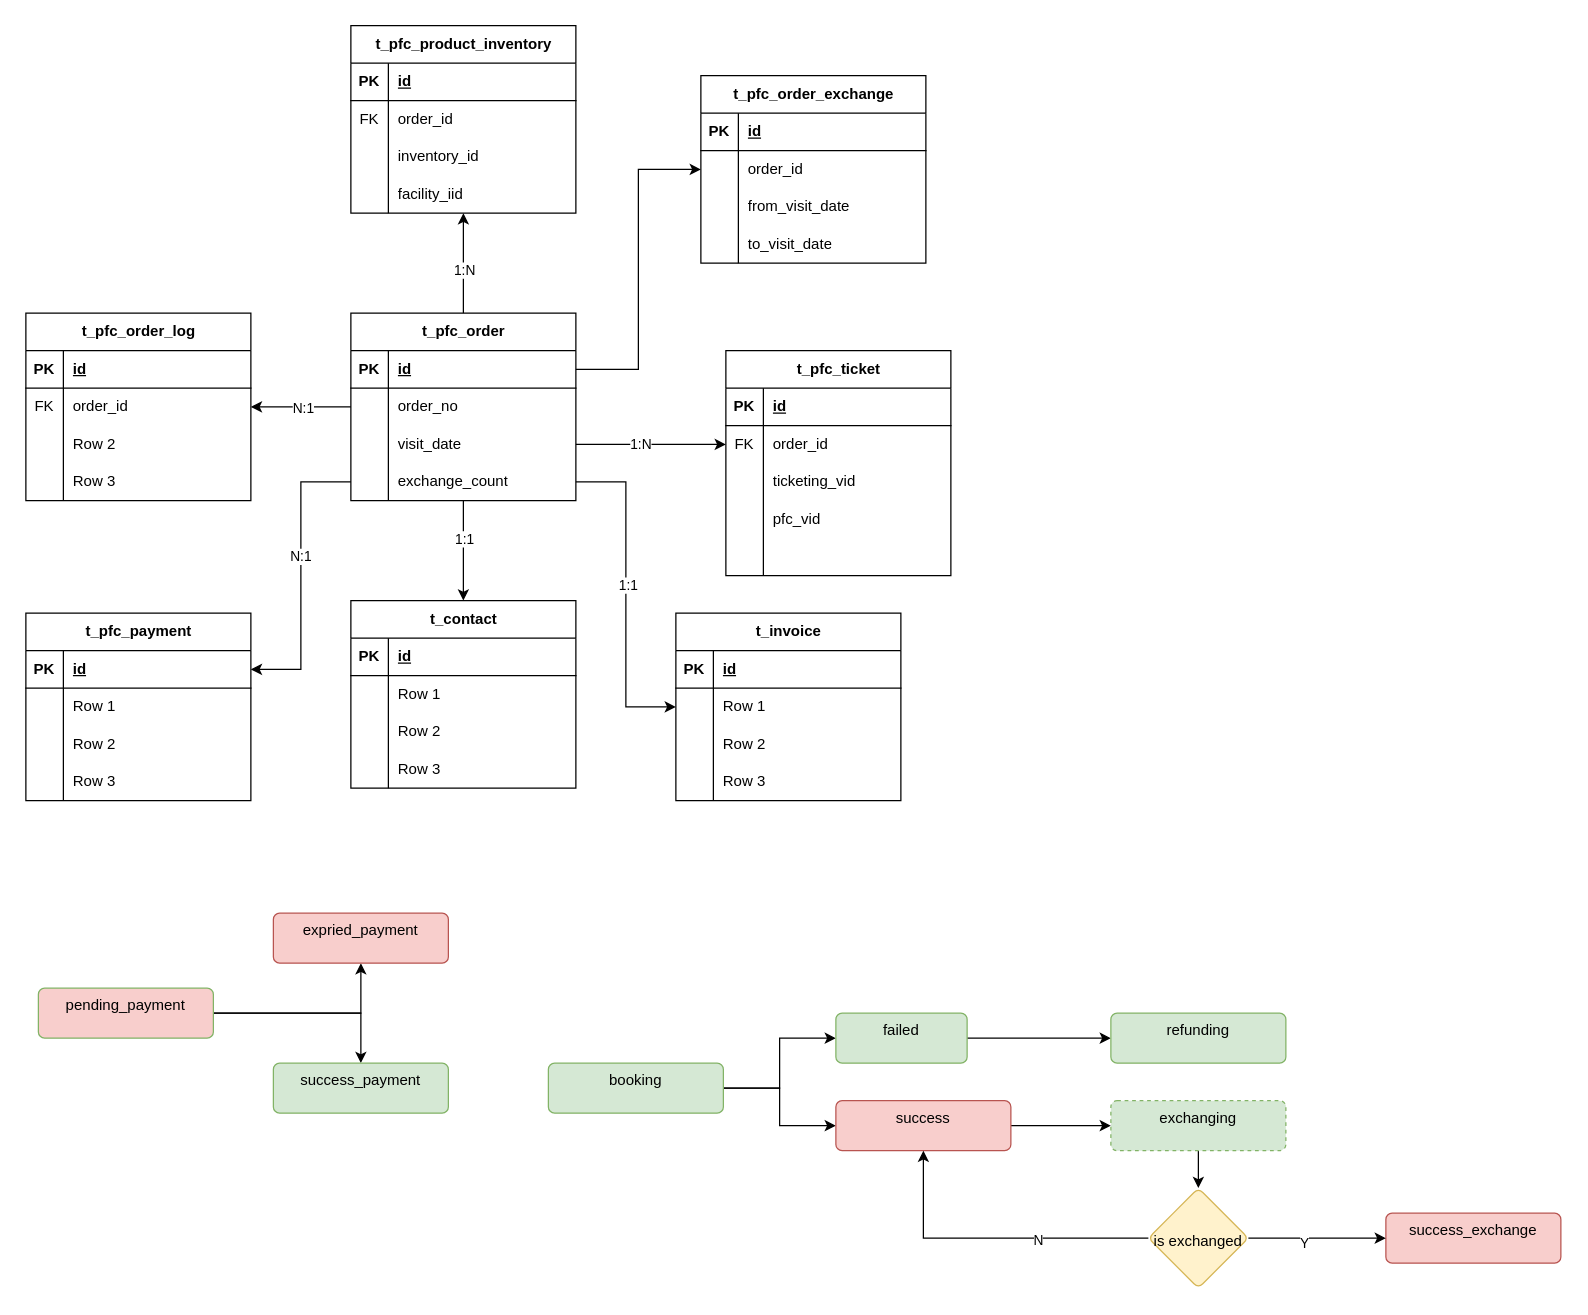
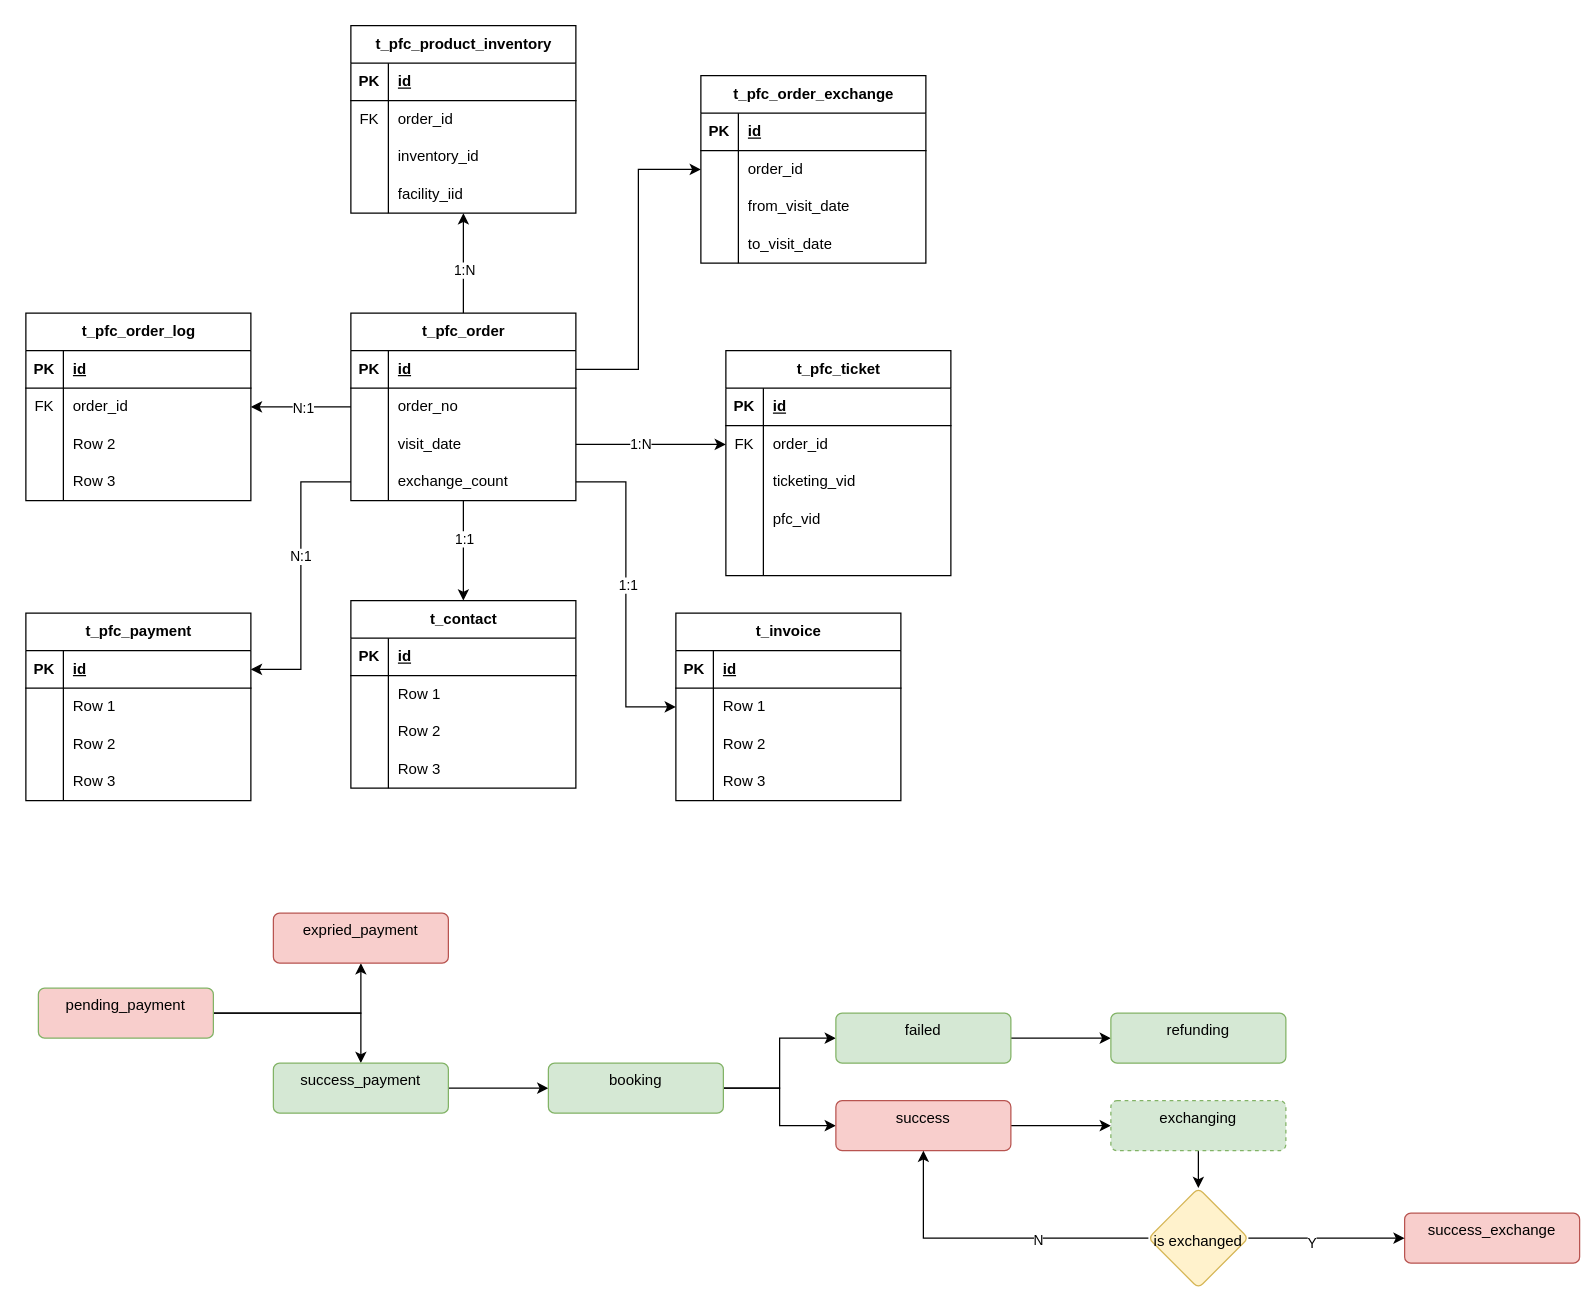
(901, 1038) -> (923, 1038)
none -> (494, 1088)
(1473, 1238) -> (1492, 1238)
